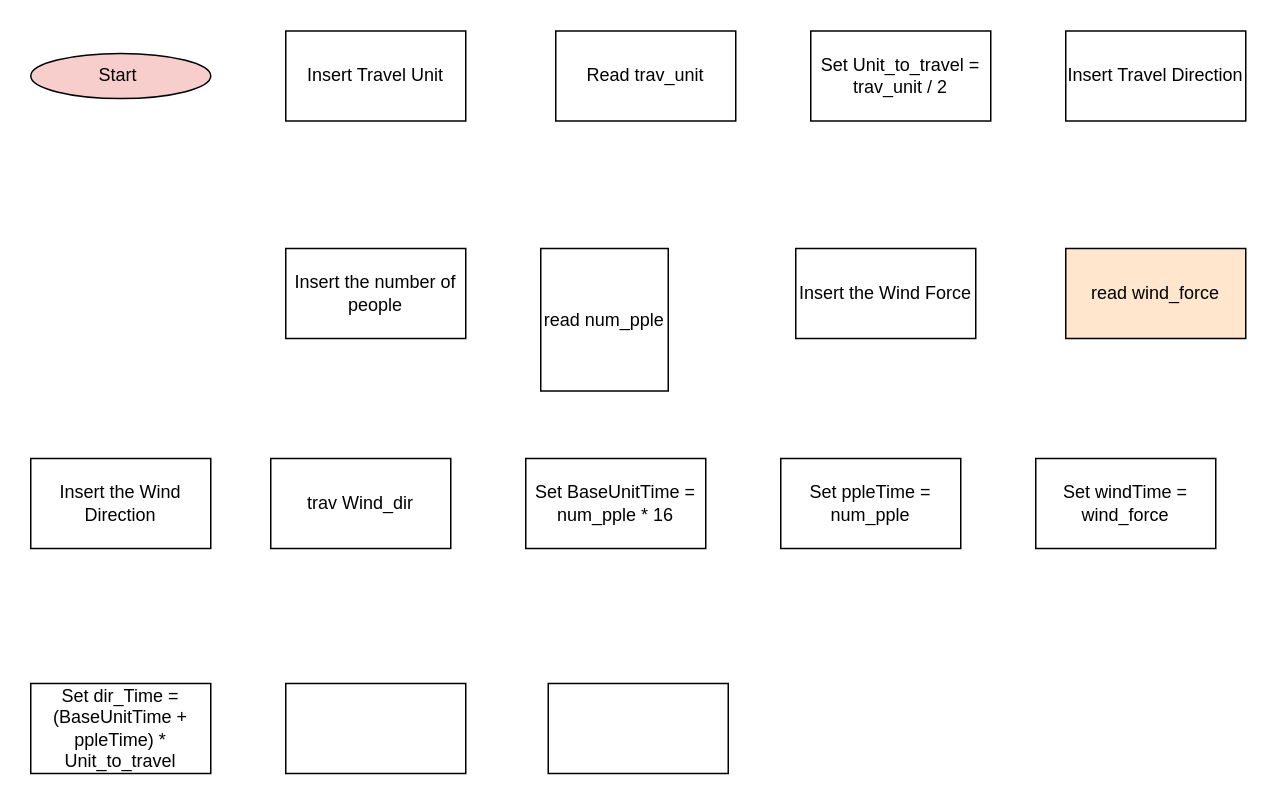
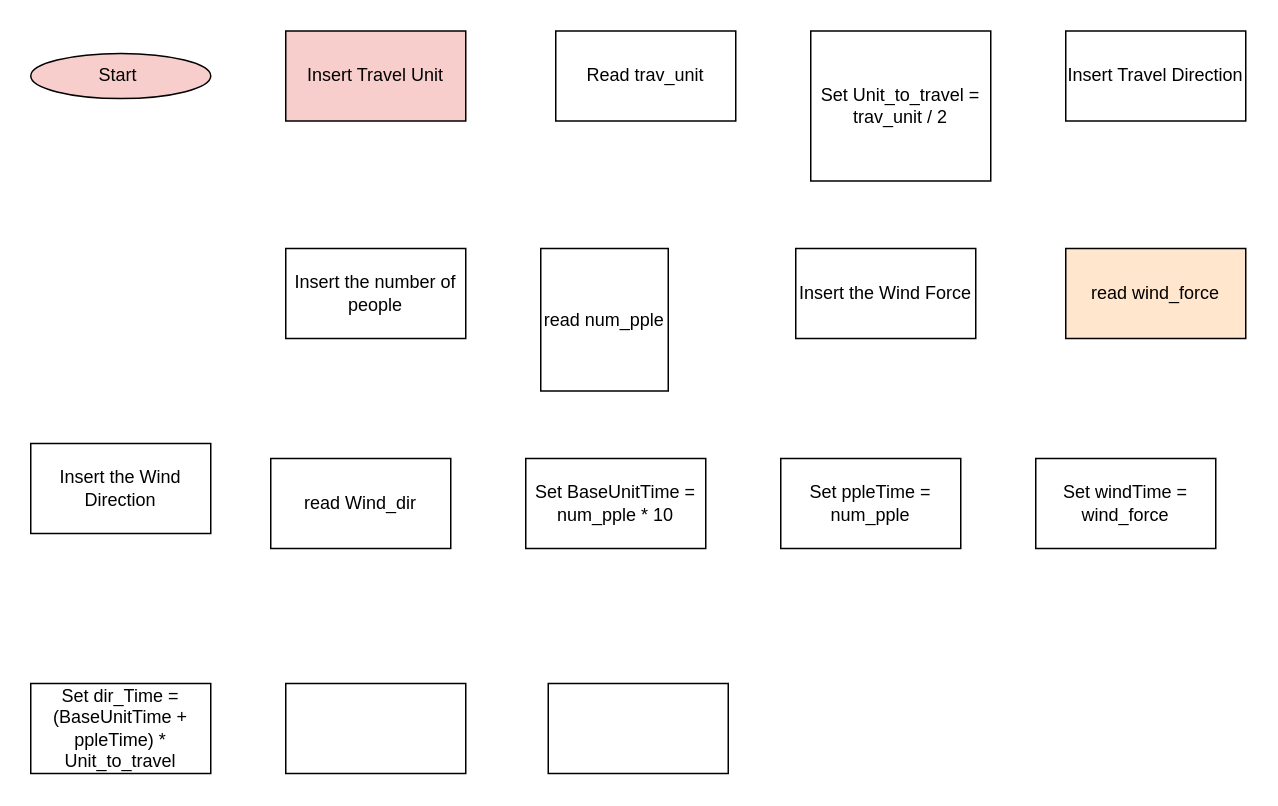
(376, 76) -> (376, 76)
(901, 76) -> (901, 106)
(121, 503) -> (121, 488)
(361, 503) -> (361, 503)
(616, 503) -> (616, 503)
